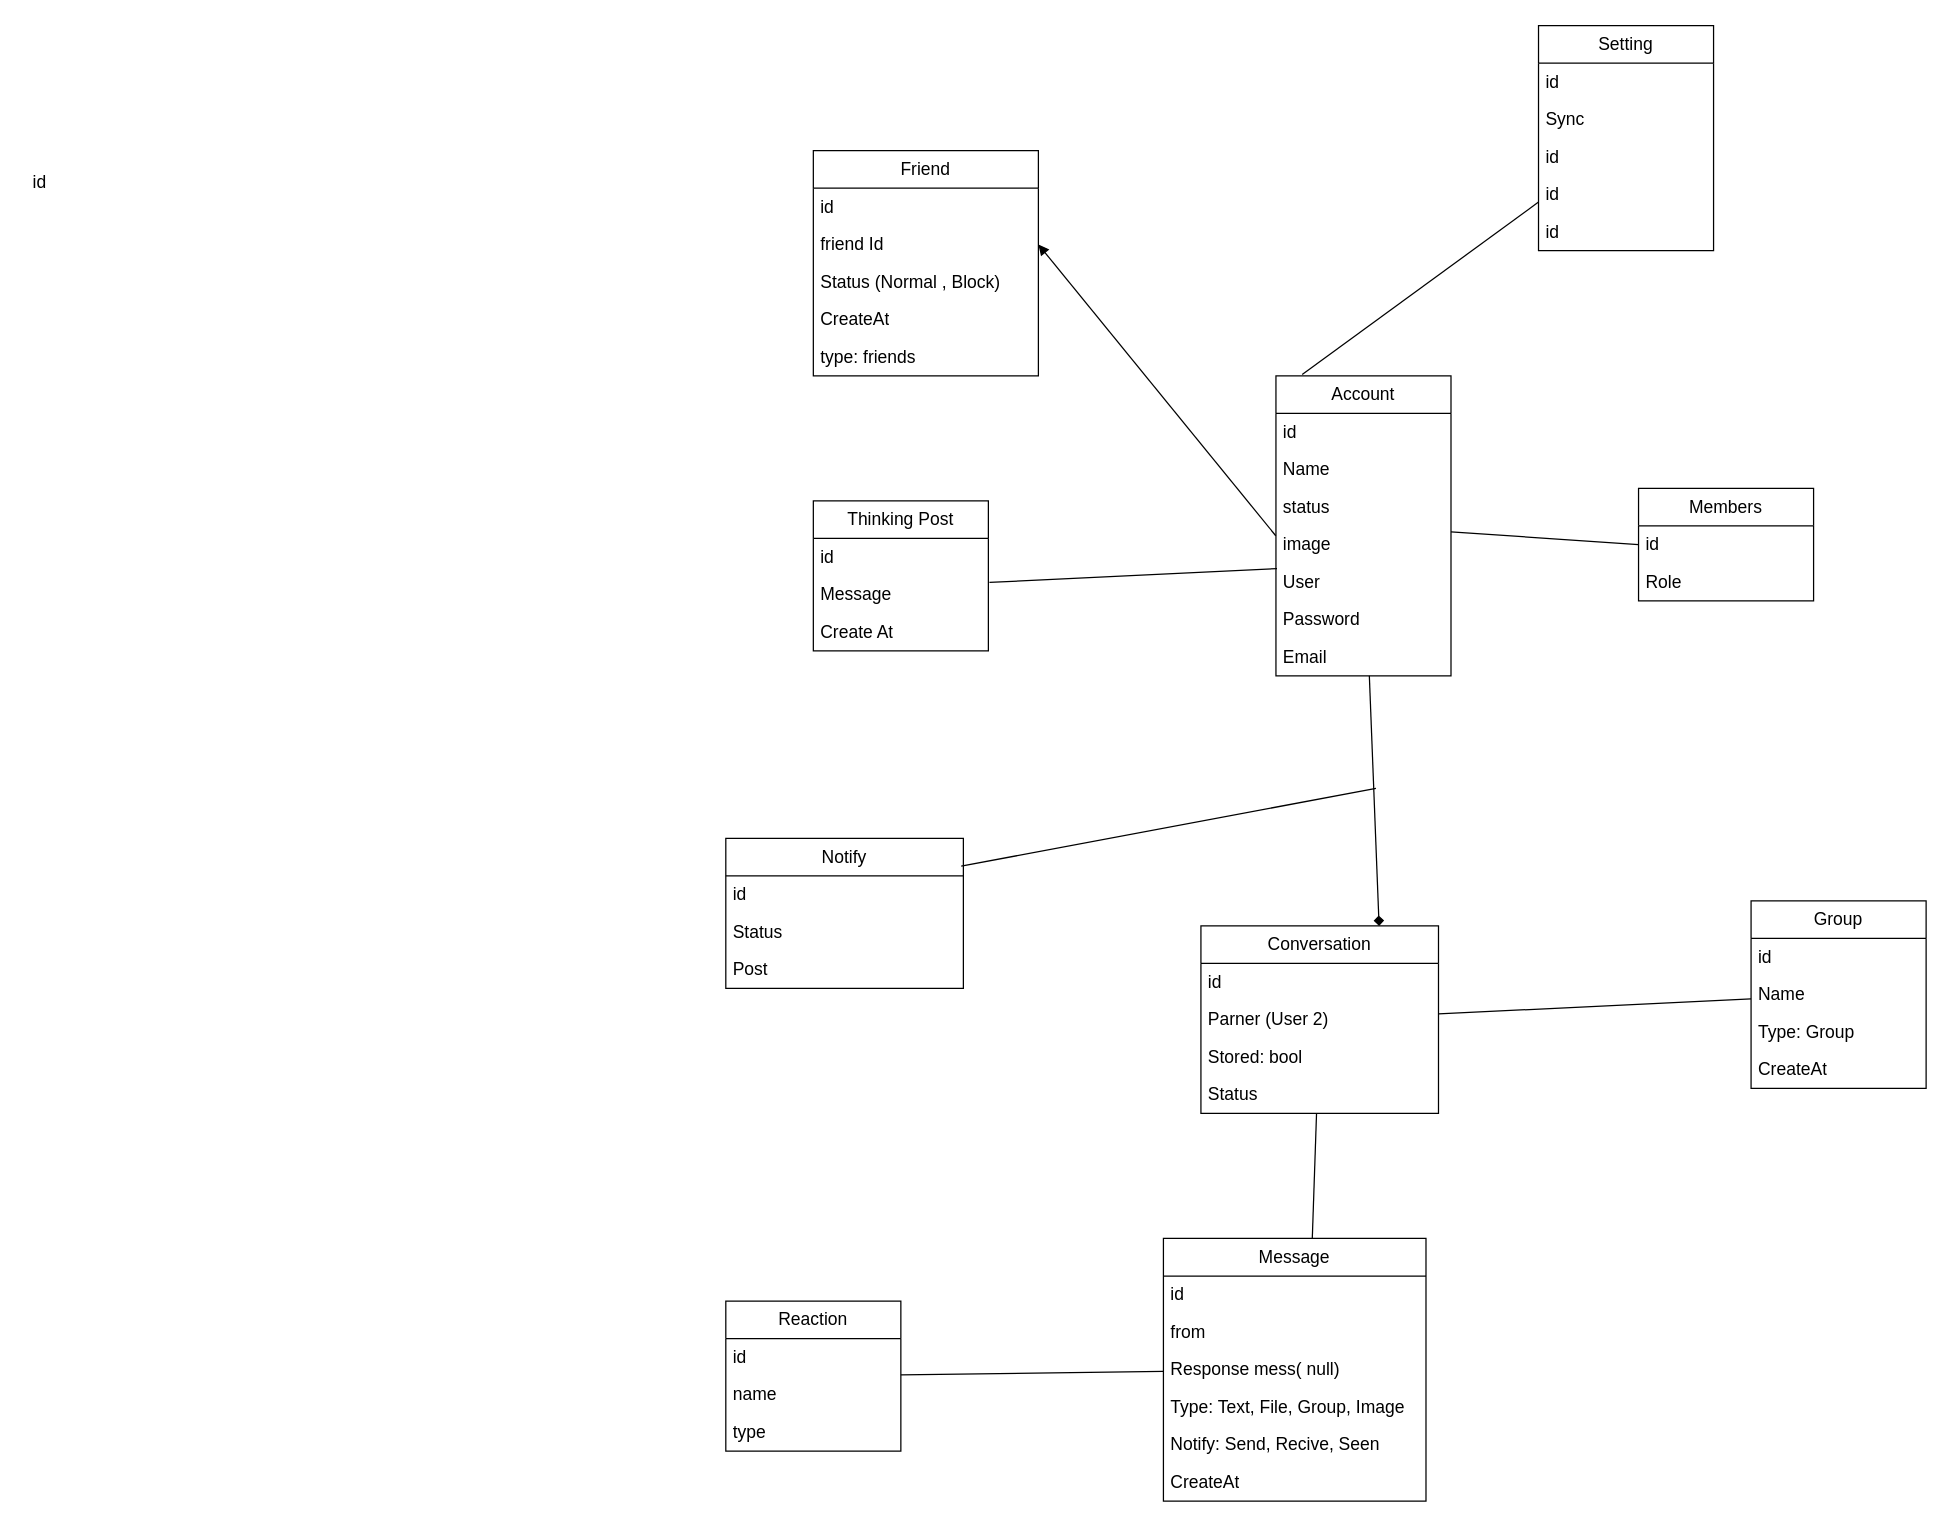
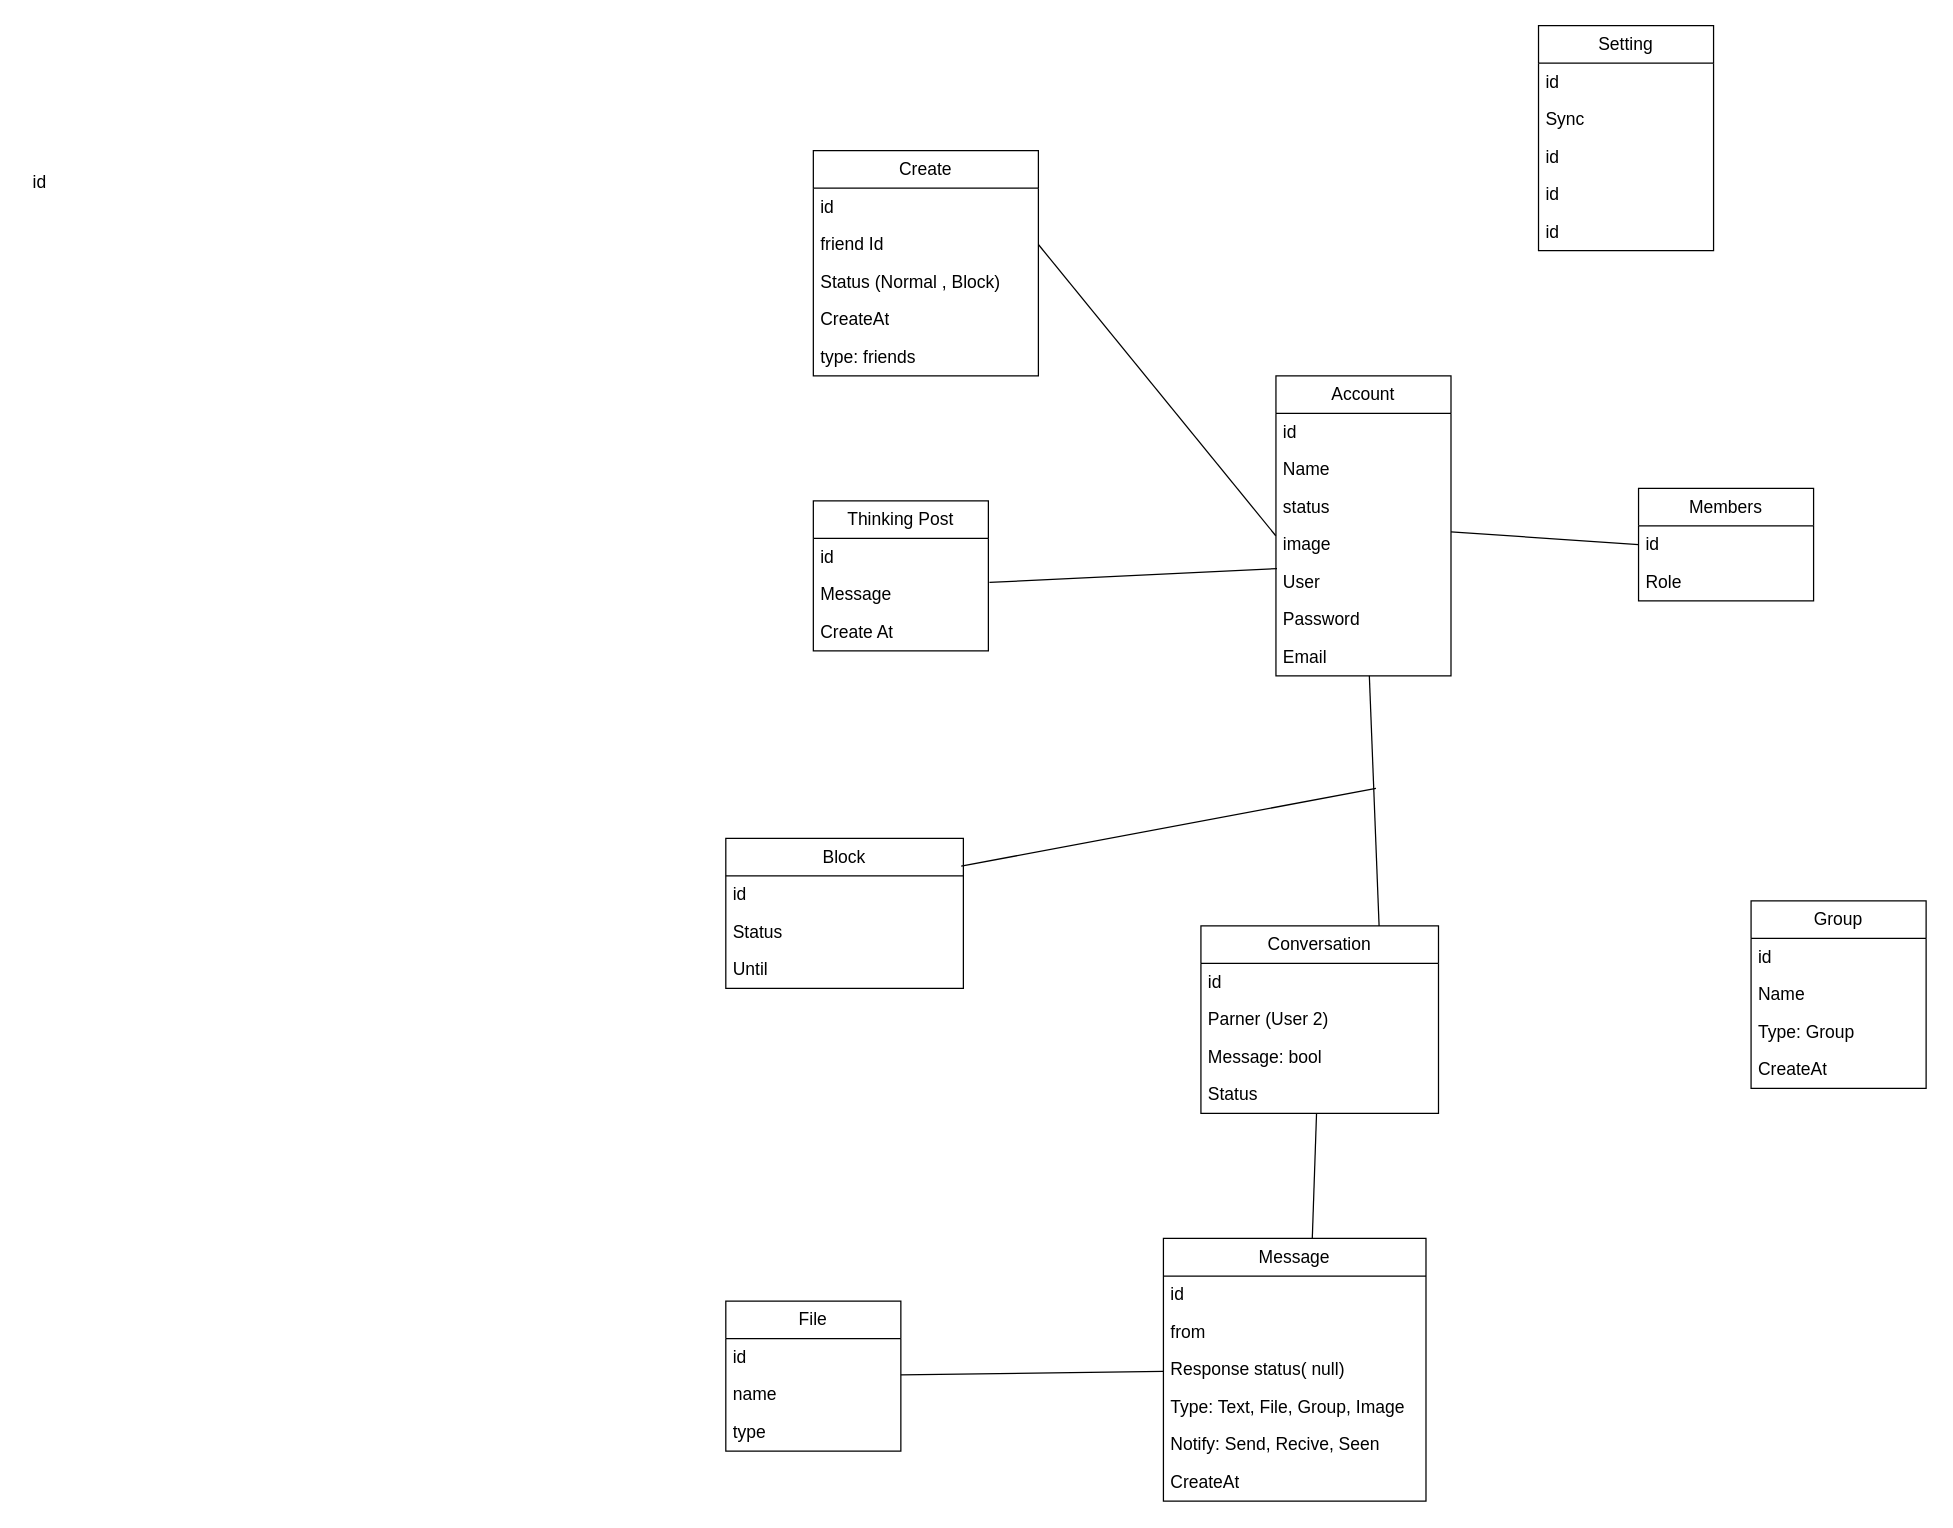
(926, 169) -> (926, 169)
(1045, 253) -> (1043, 250)
(1418, 289) -> none
(844, 857) -> (844, 857)
(1378, 915) -> (1379, 920)
(753, 969) -> (753, 969)
(1593, 1006) -> none
(1260, 1057) -> (1265, 1057)
(813, 1319) -> (813, 1319)
(1260, 1369) -> (1269, 1369)
